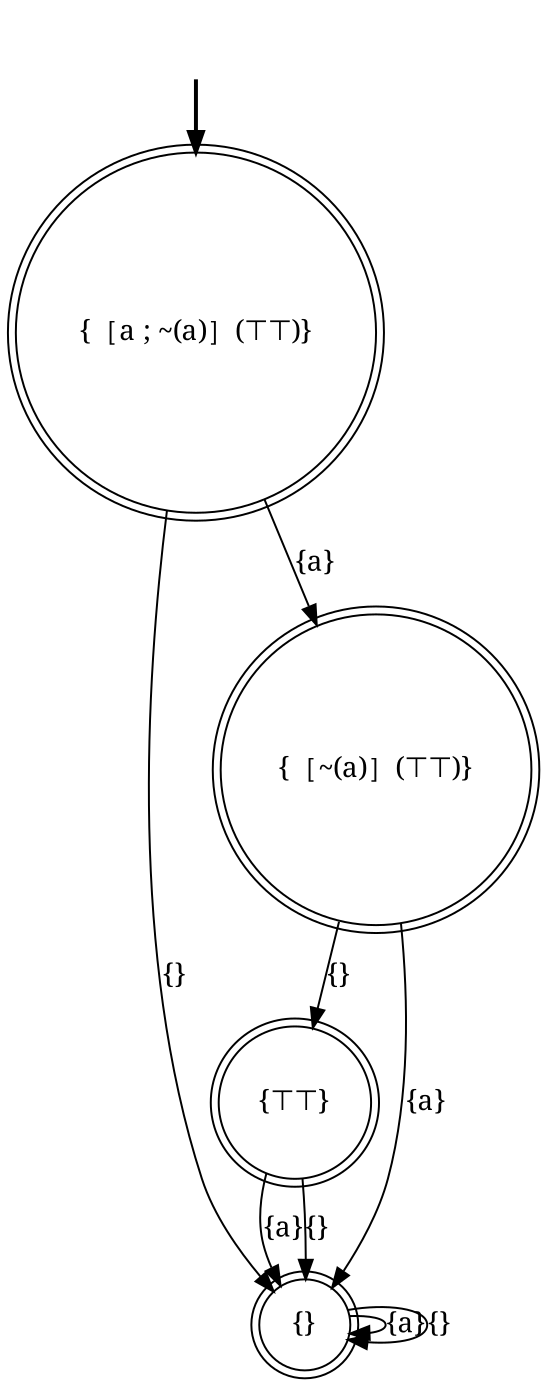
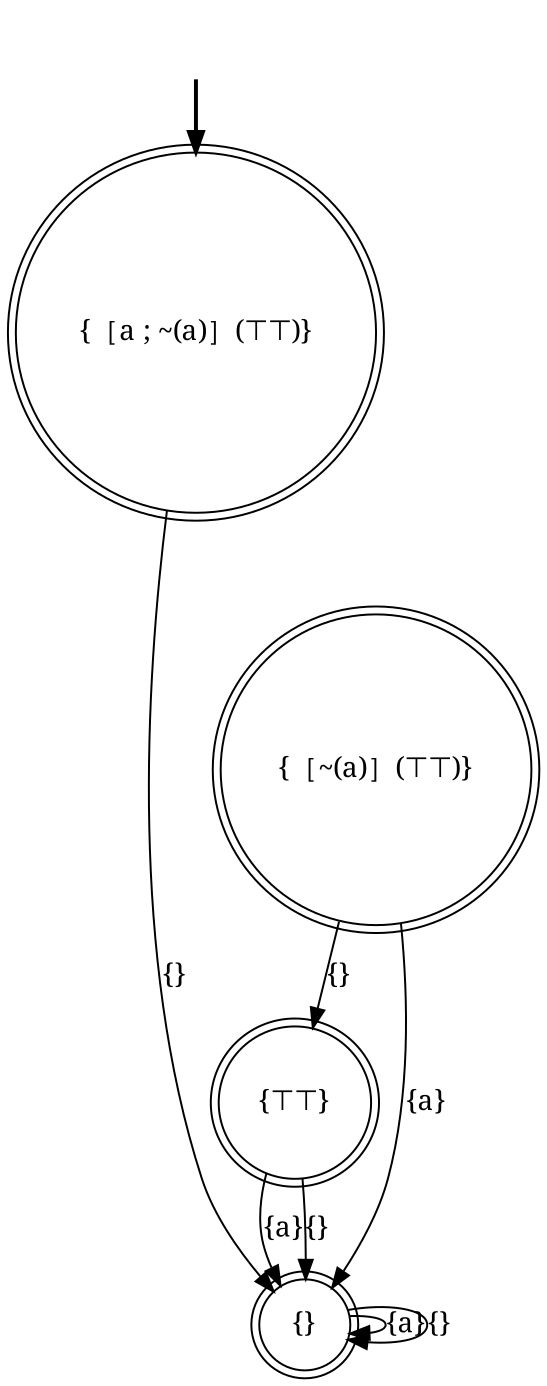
(287, 553) -> none
